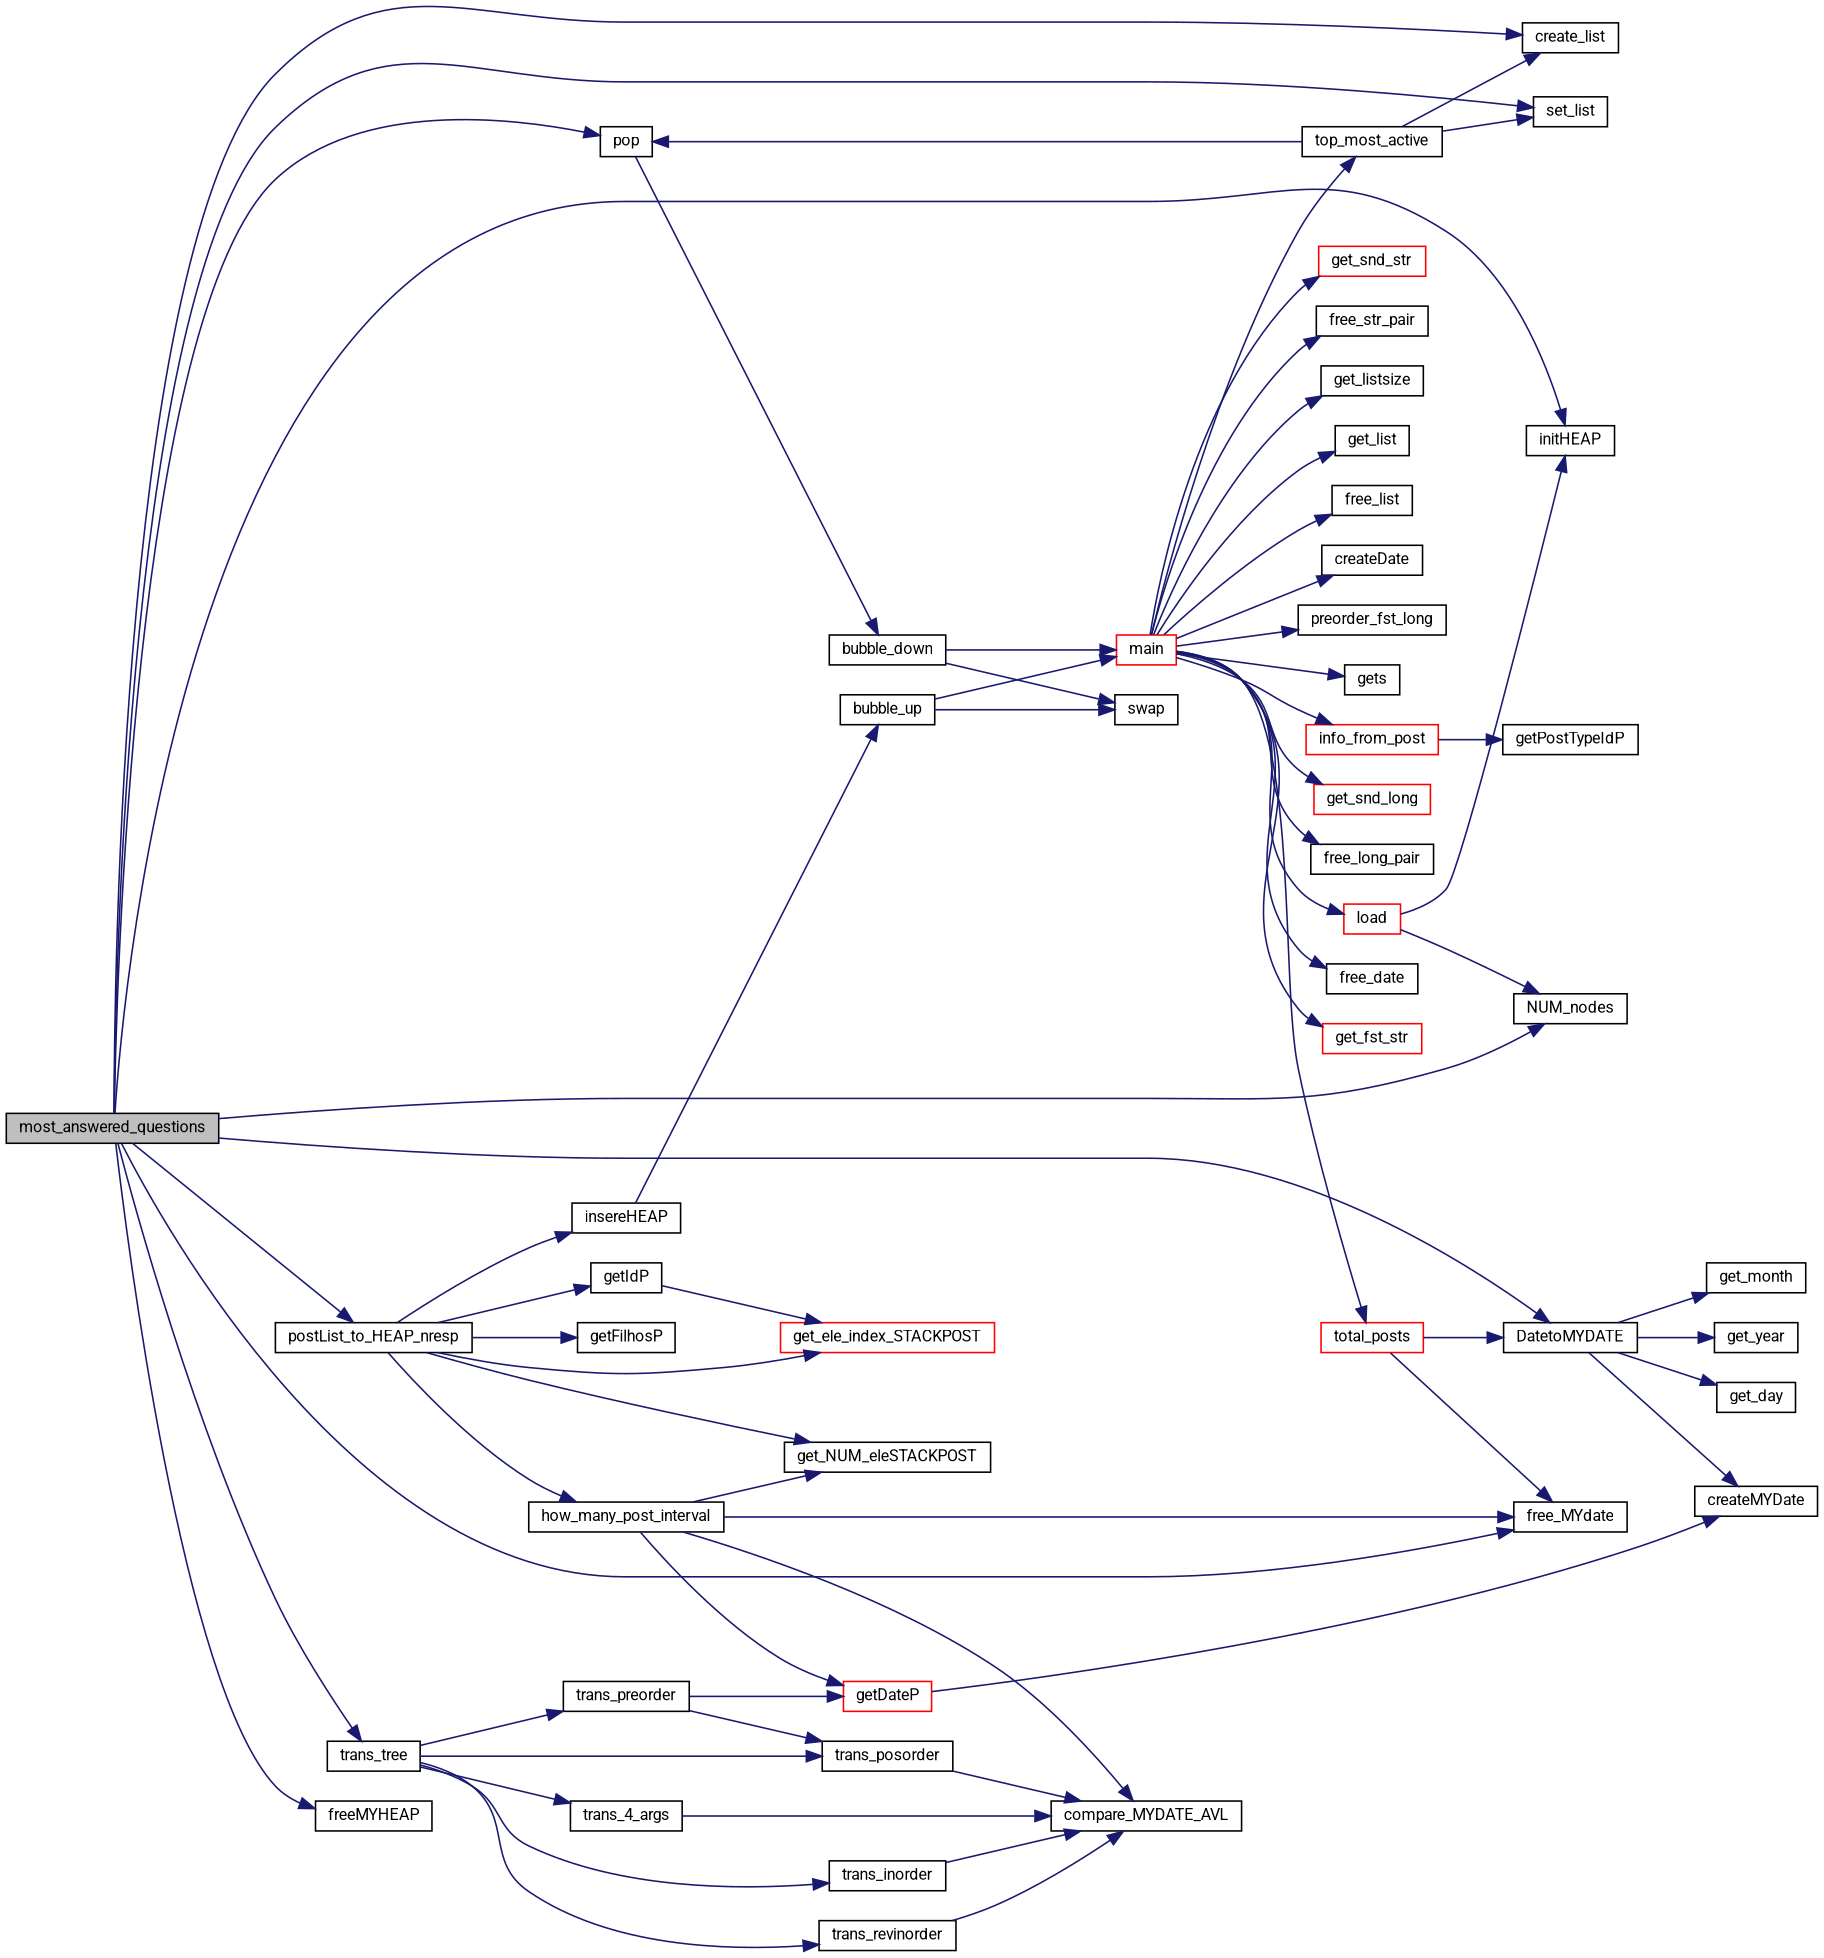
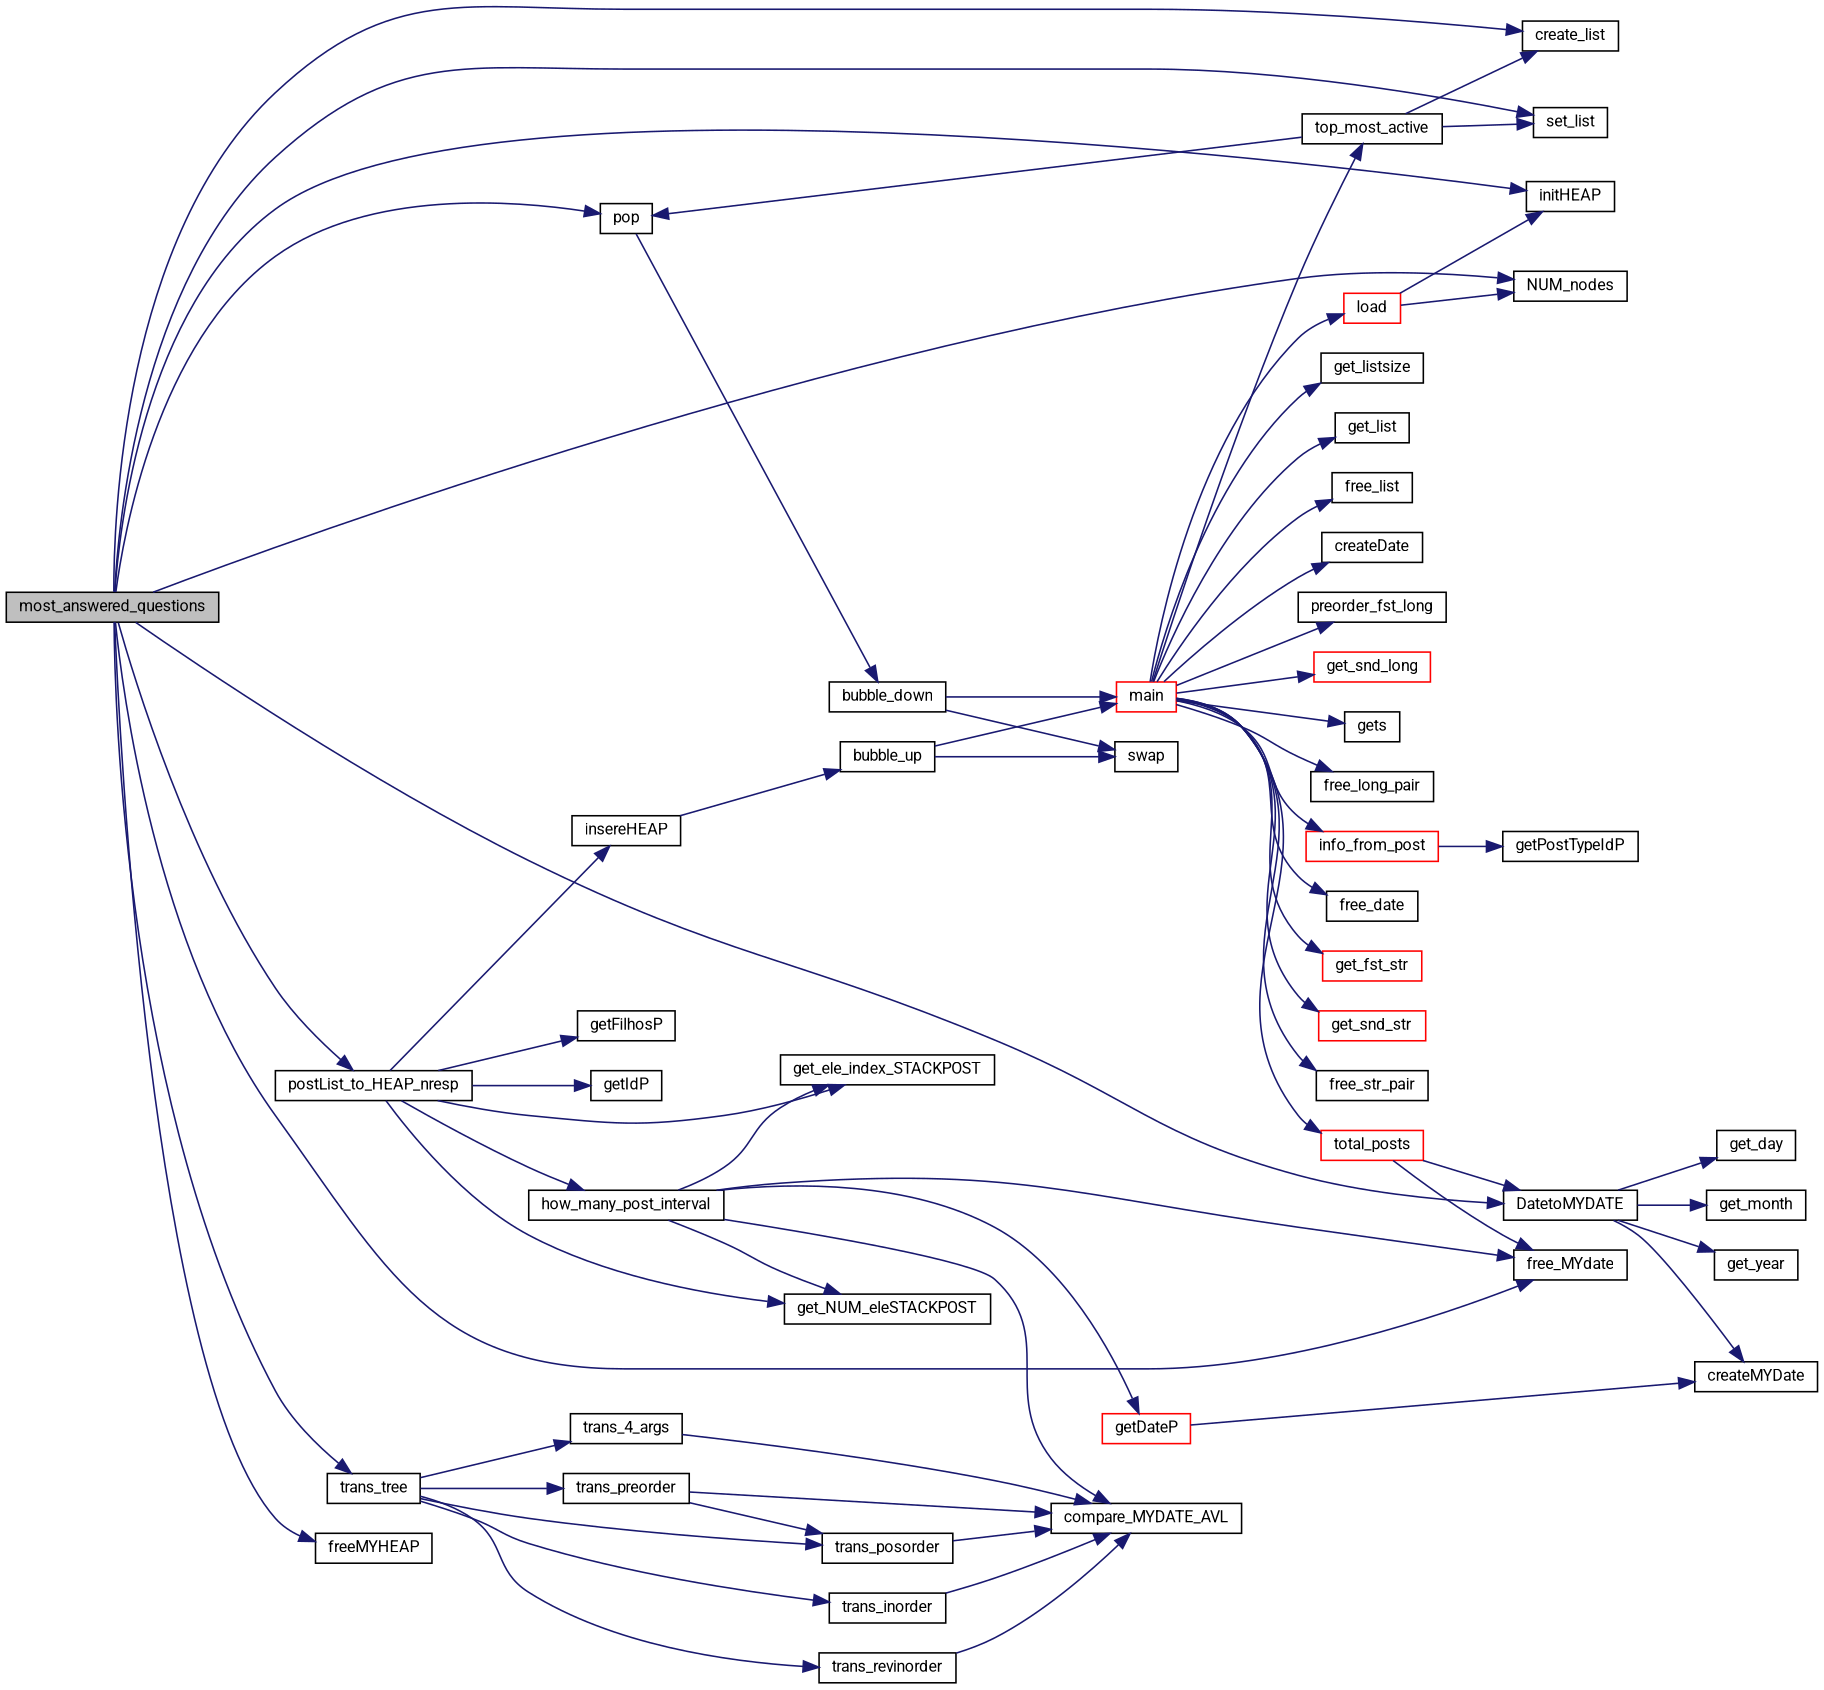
(734, 1302) -> (748, 1143)
(888, 1338) -> (888, 1070)
(758, 1696) -> (862, 1502)
